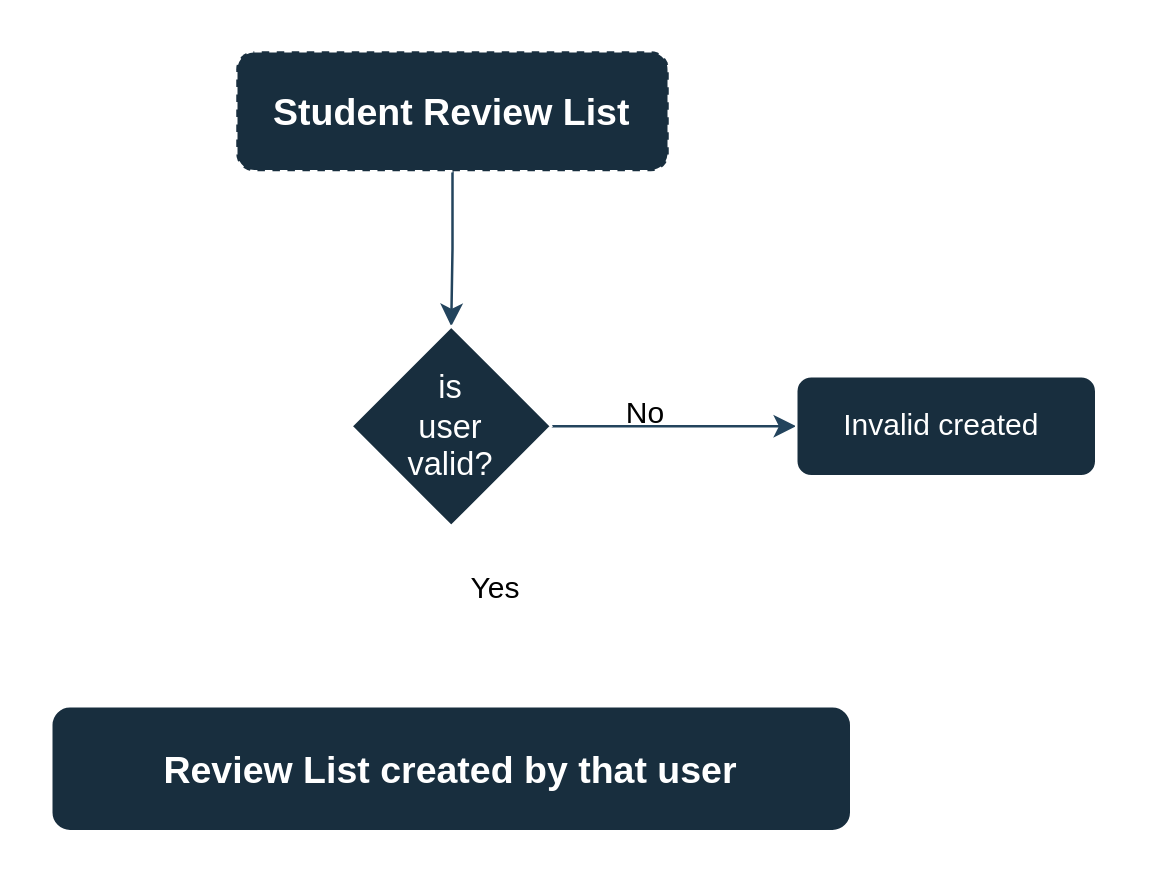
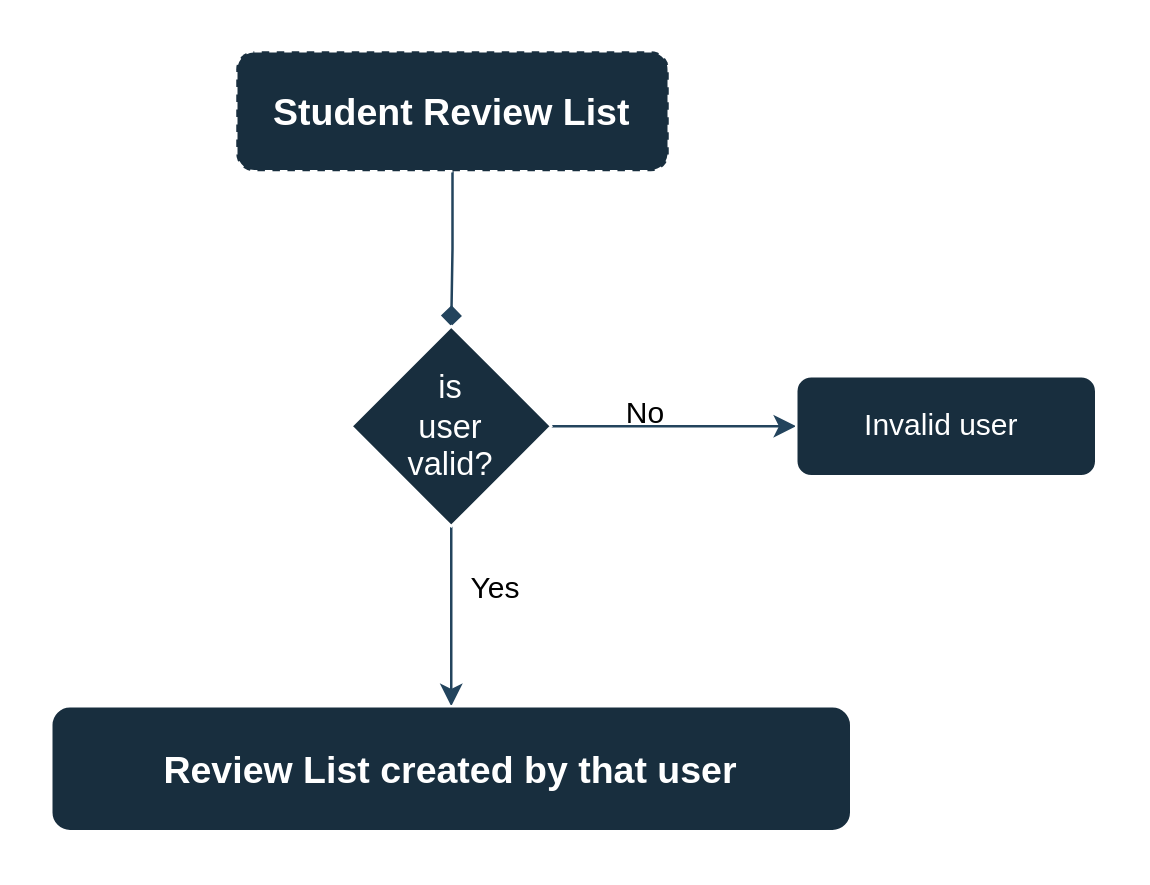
(452, 307) -> (452, 306)
(946, 426) -> (946, 426)
none -> (451, 608)
